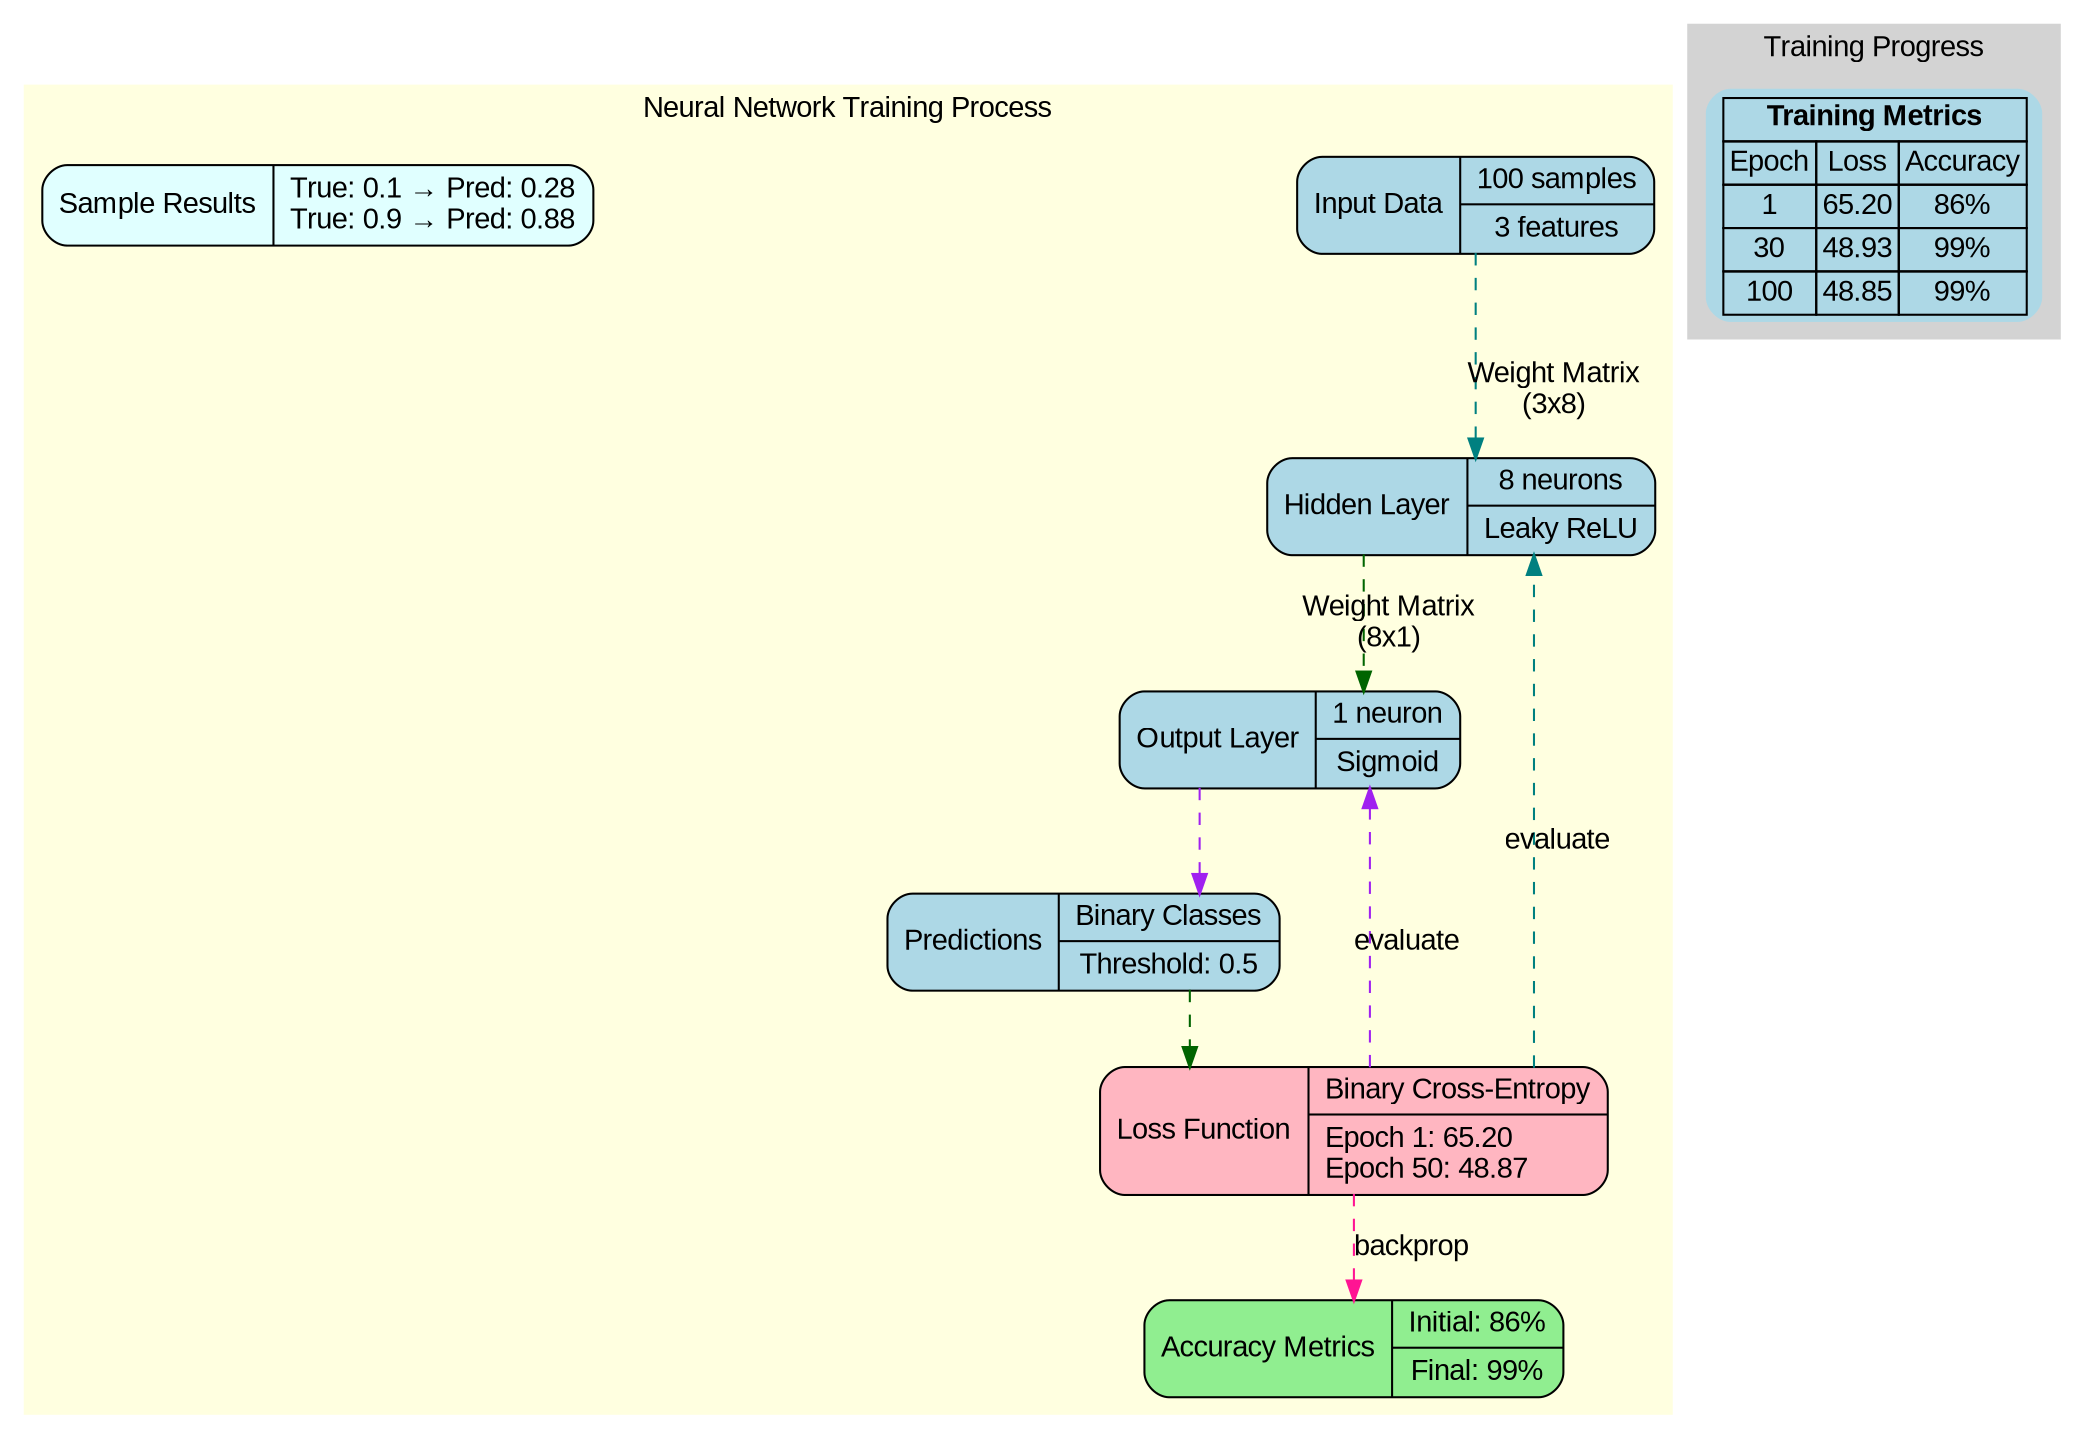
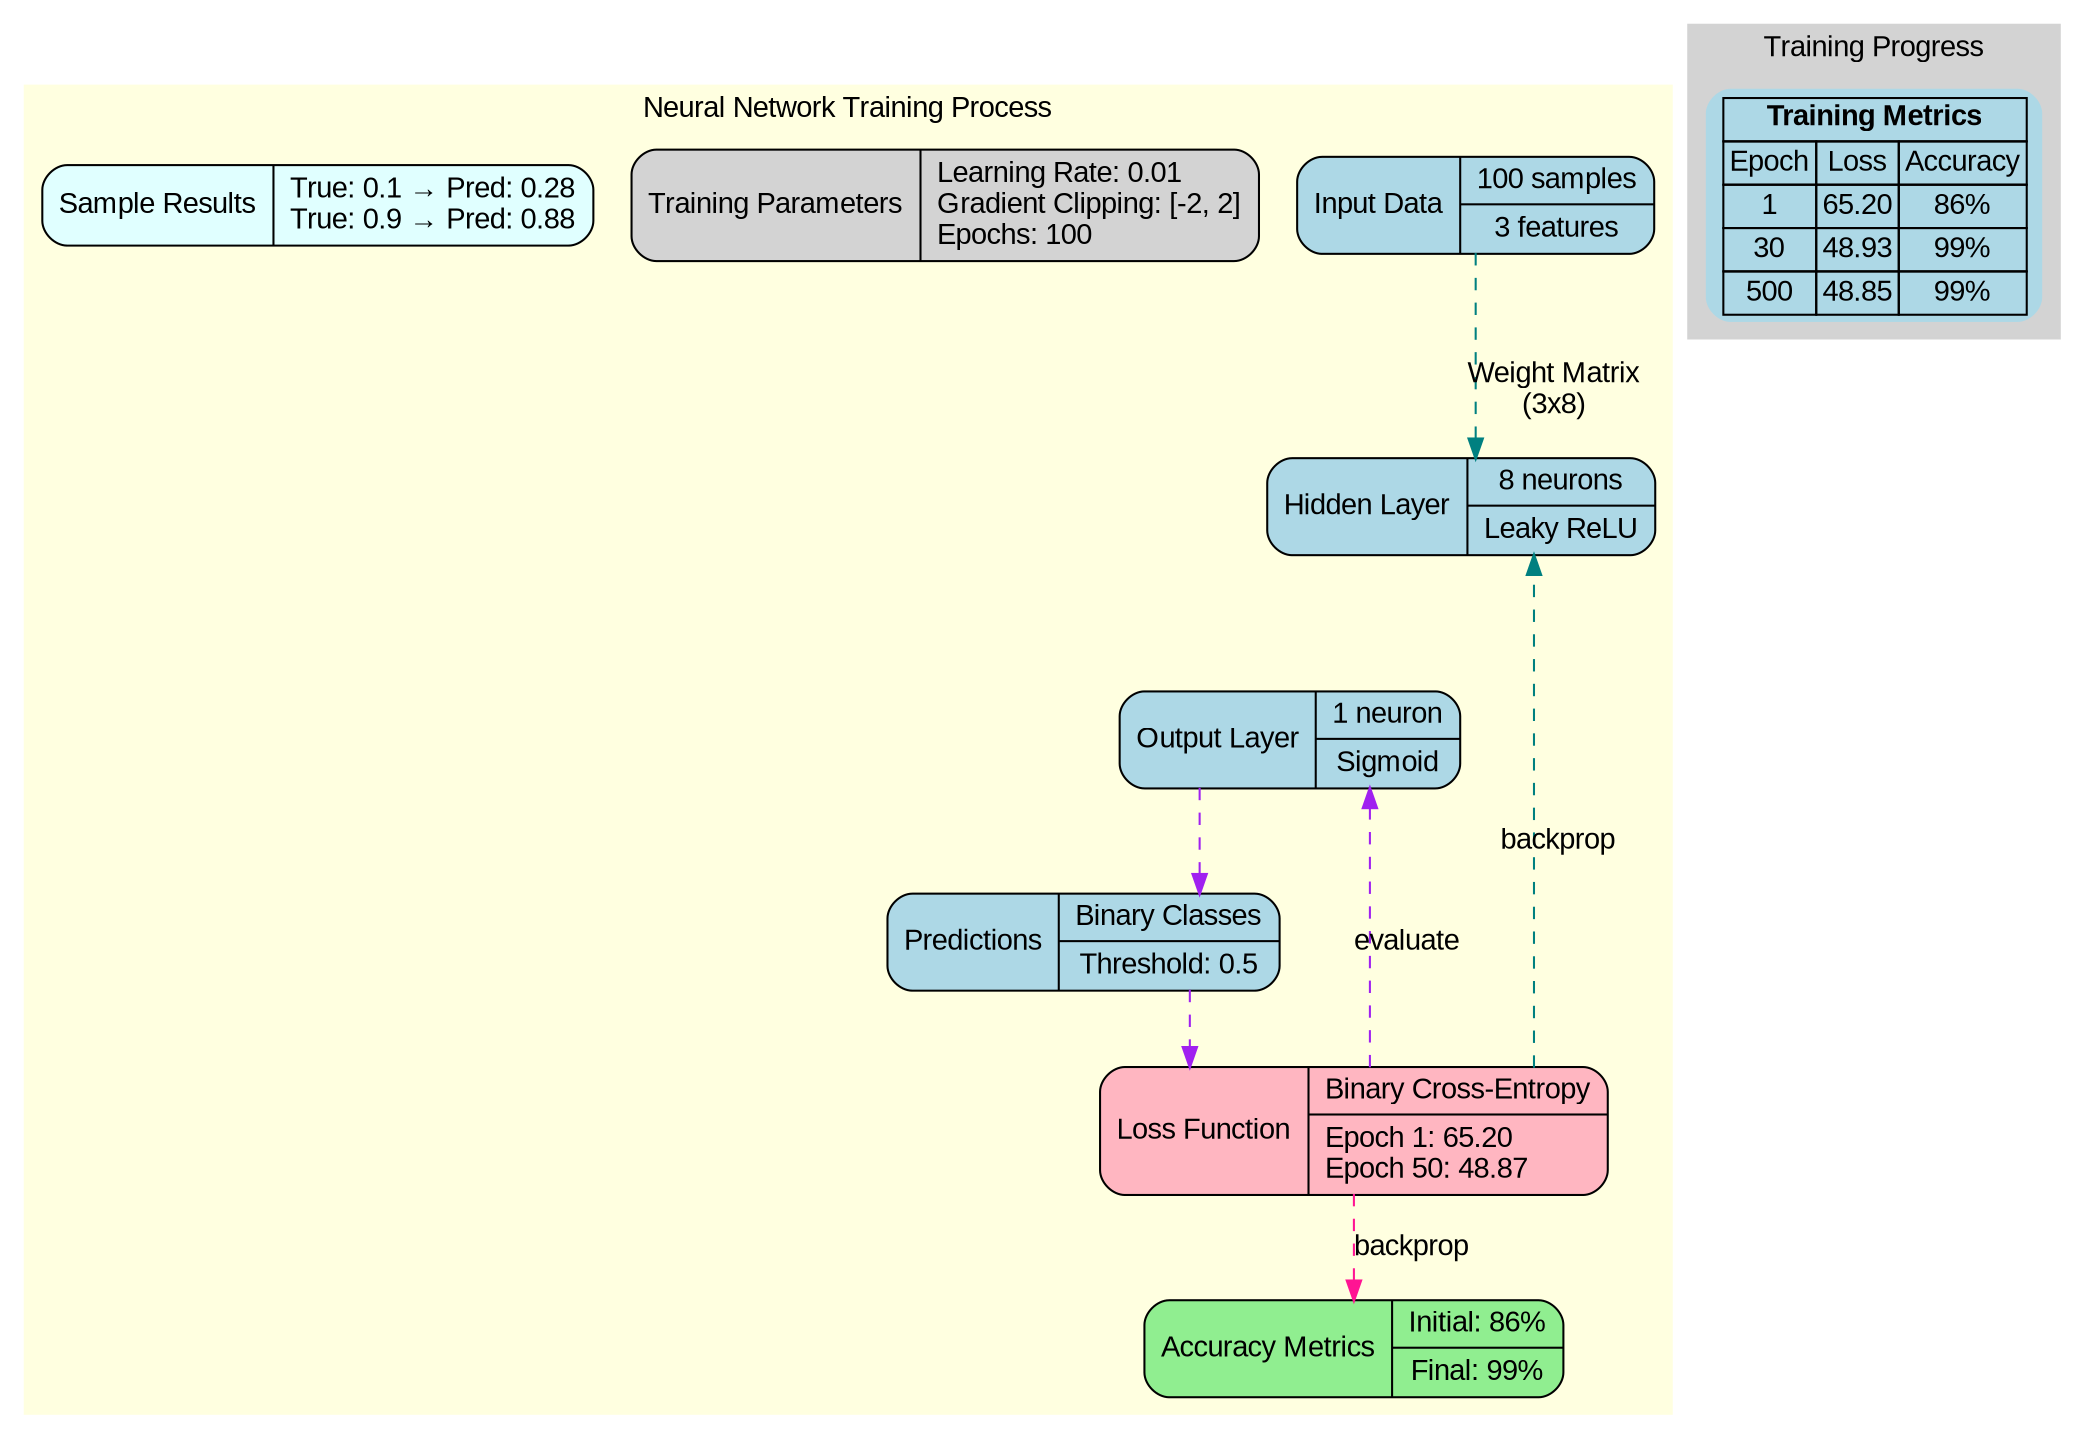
none -> (945, 205)
(1770, 292) -> (1770, 292)
(1364, 613) -> none
(1558, 841) -> (1558, 841)
(1190, 1018) -> (1190, 1018)
